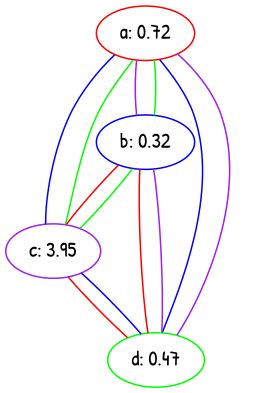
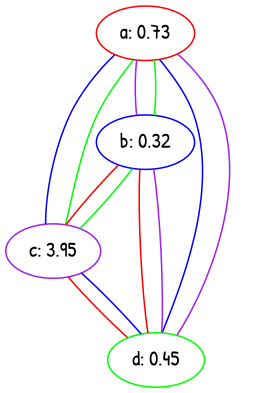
(146, 33) -> (146, 33)
(156, 360) -> (156, 360)
